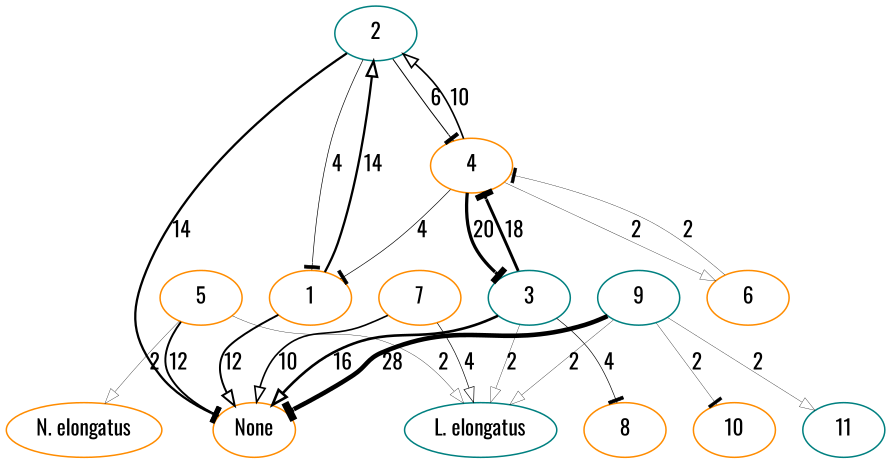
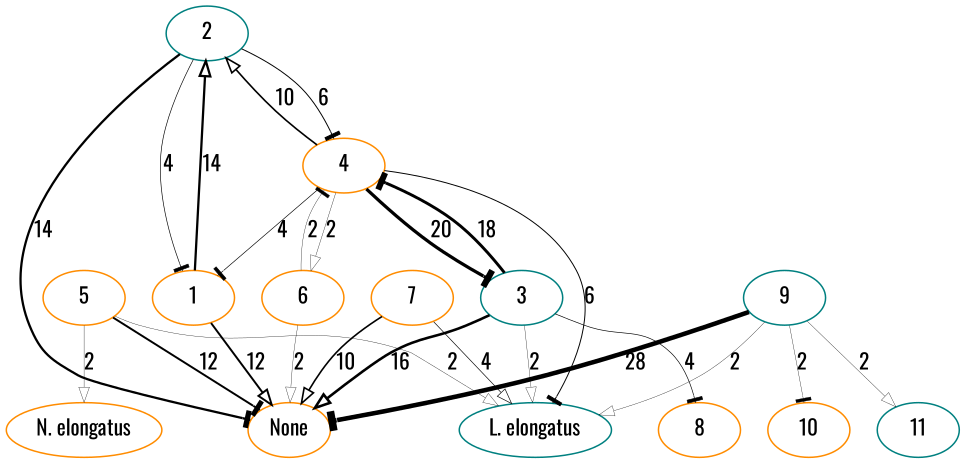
none -> (548, 235)
none -> (293, 356)
